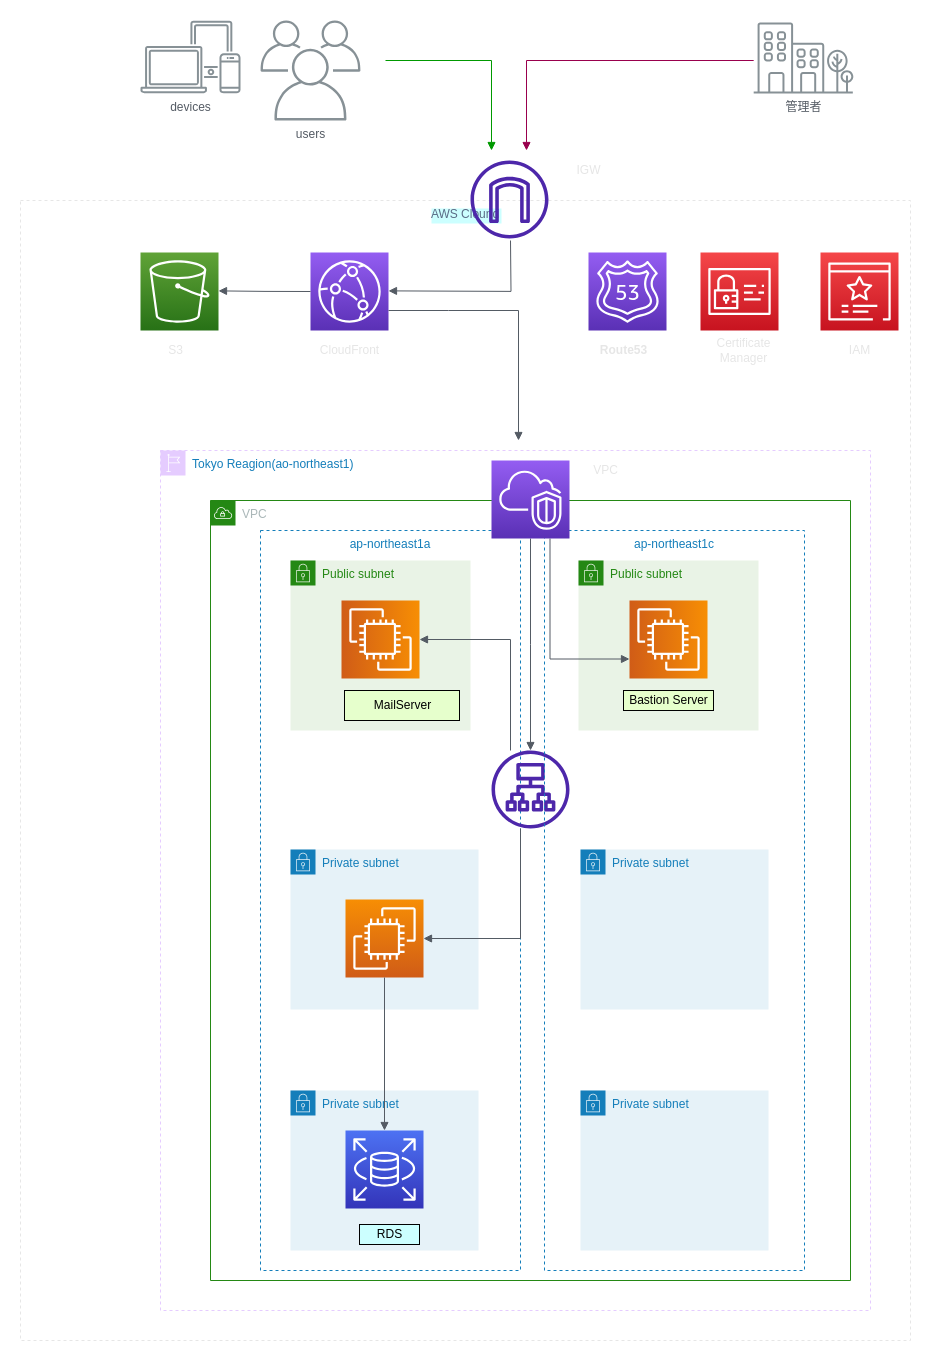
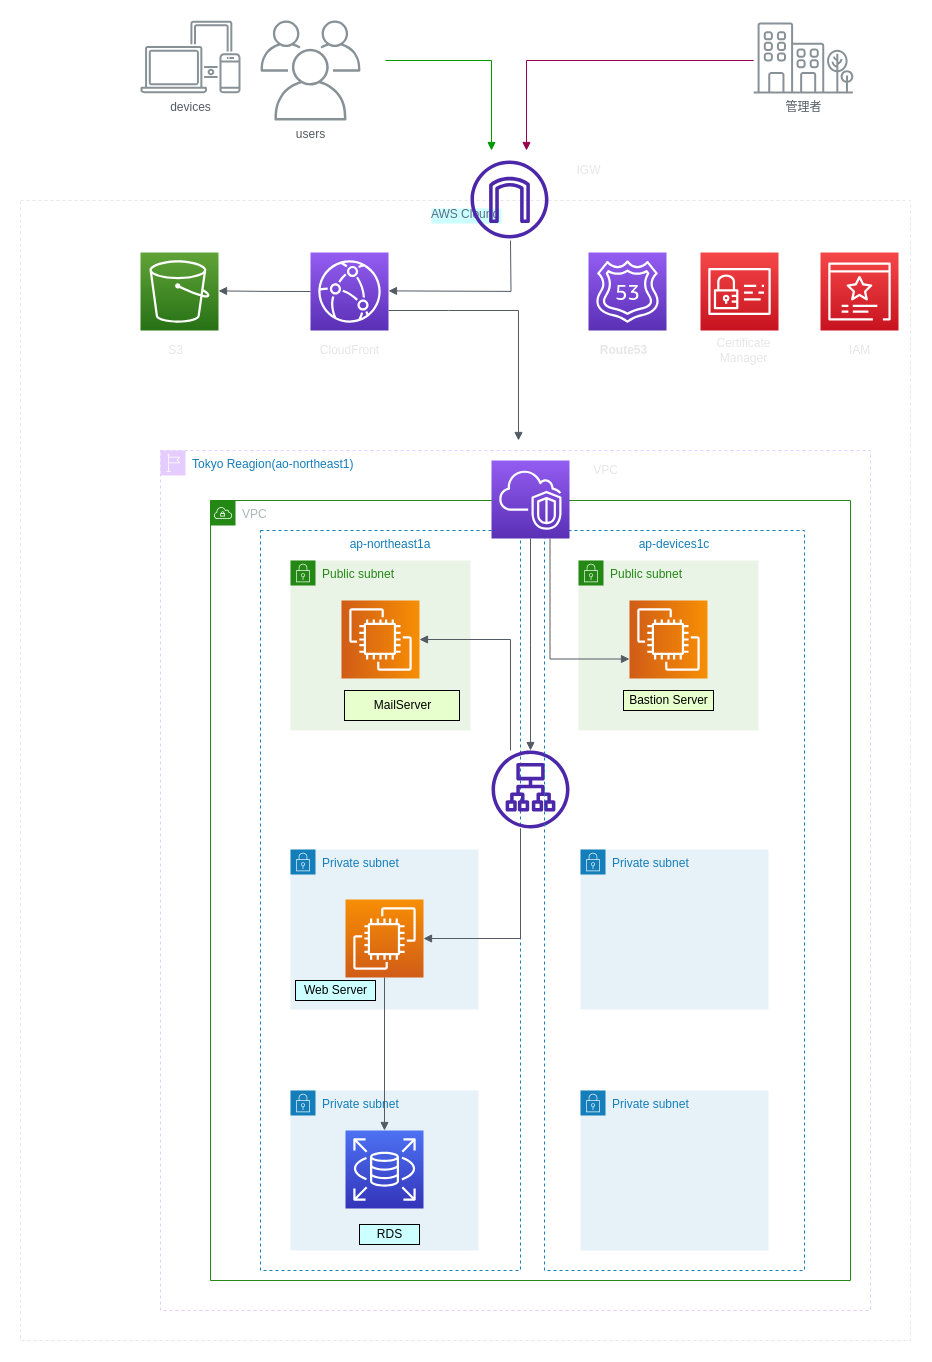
(674, 544) -> (674, 544)
none -> (336, 991)
